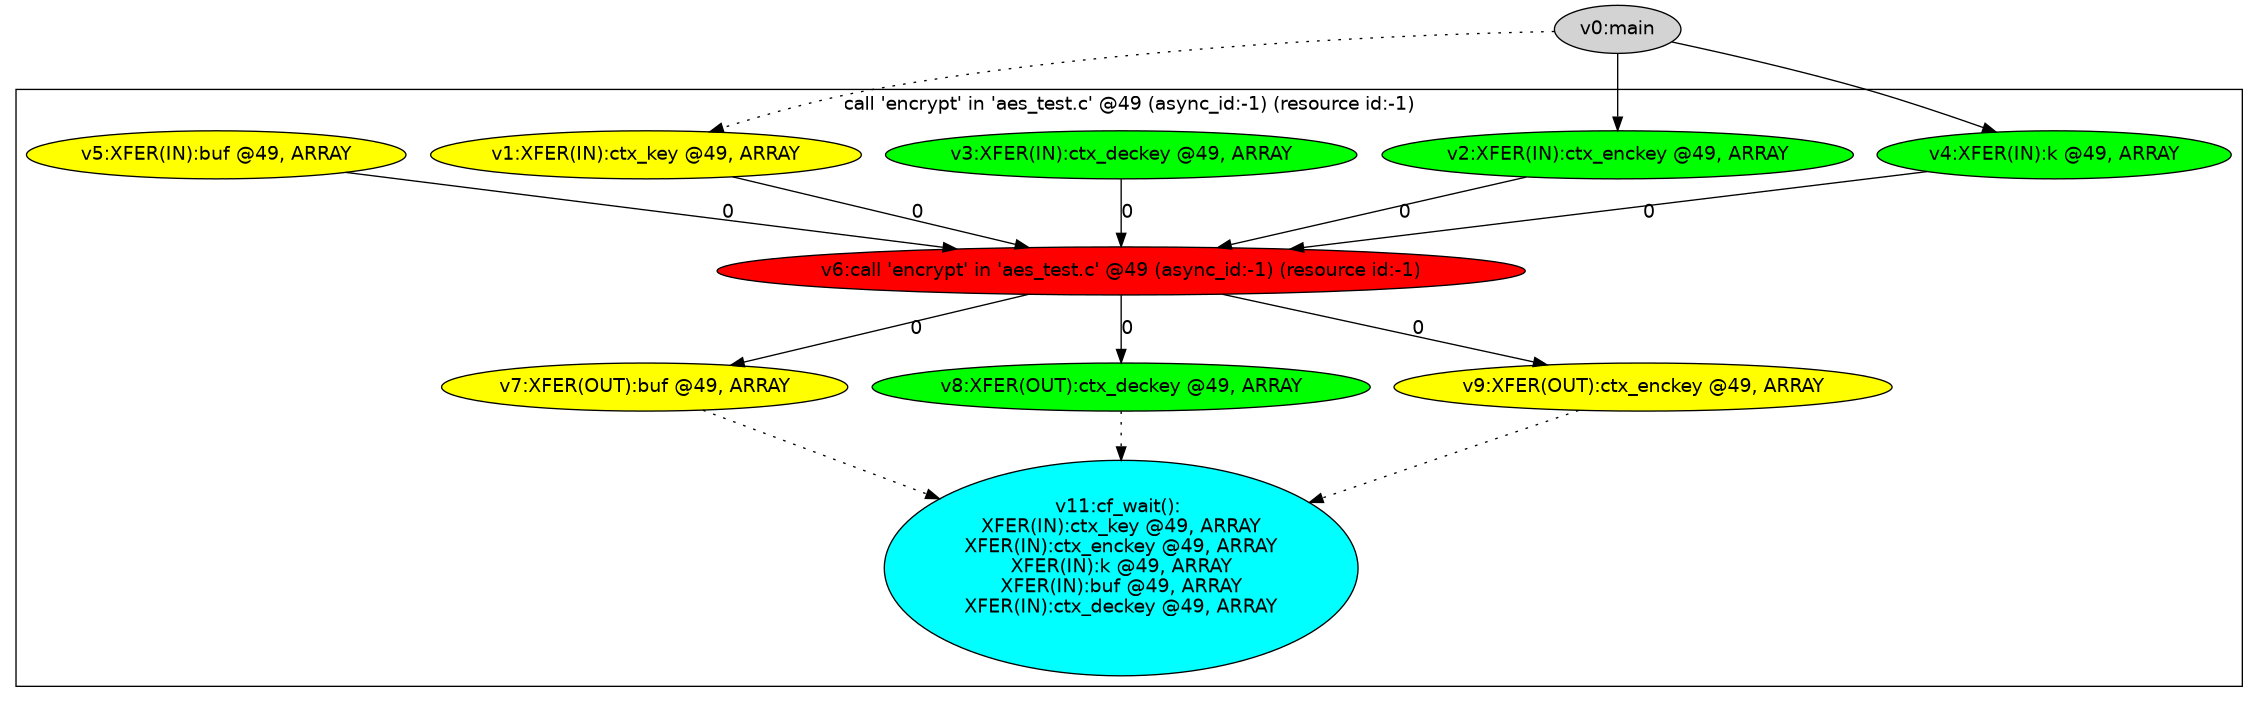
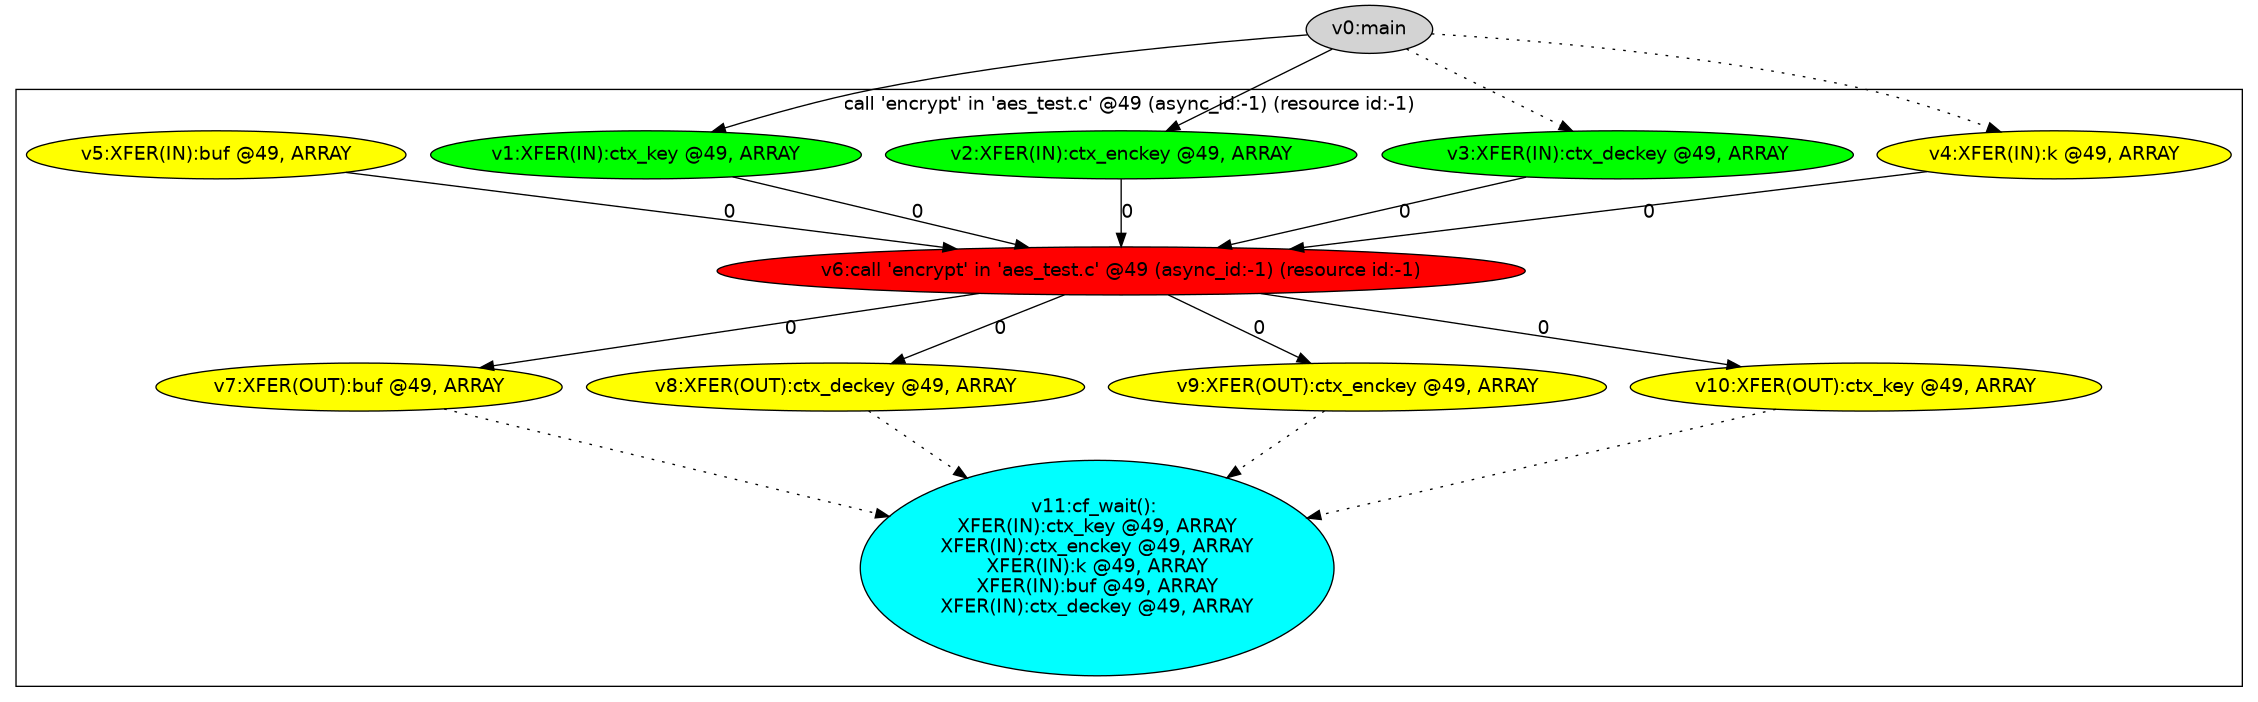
(1135, 55) -> (1014, 66)
(1829, 79) -> (1713, 62)
none -> (1472, 81)
(646, 155) -> (646, 155)
(2054, 155) -> (2054, 155)
(1121, 387) -> (836, 387)
none -> (1866, 387)
